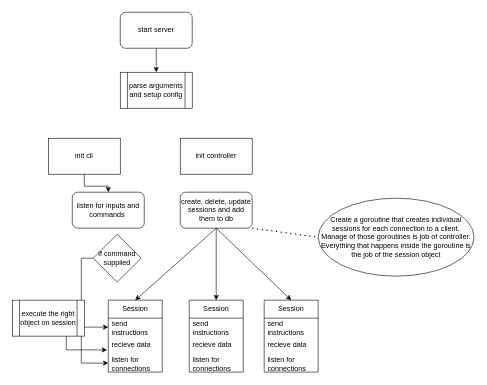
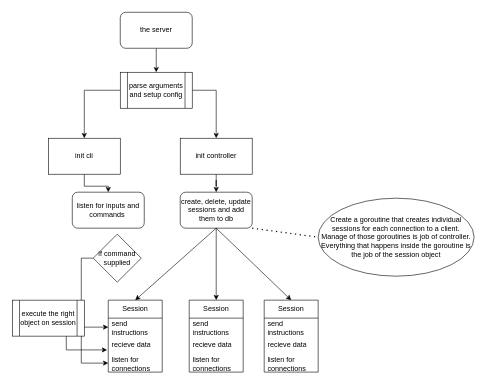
(156, 30) -> (156, 30)
none -> (84, 90)
none -> (215, 90)
none -> (216, 183)
